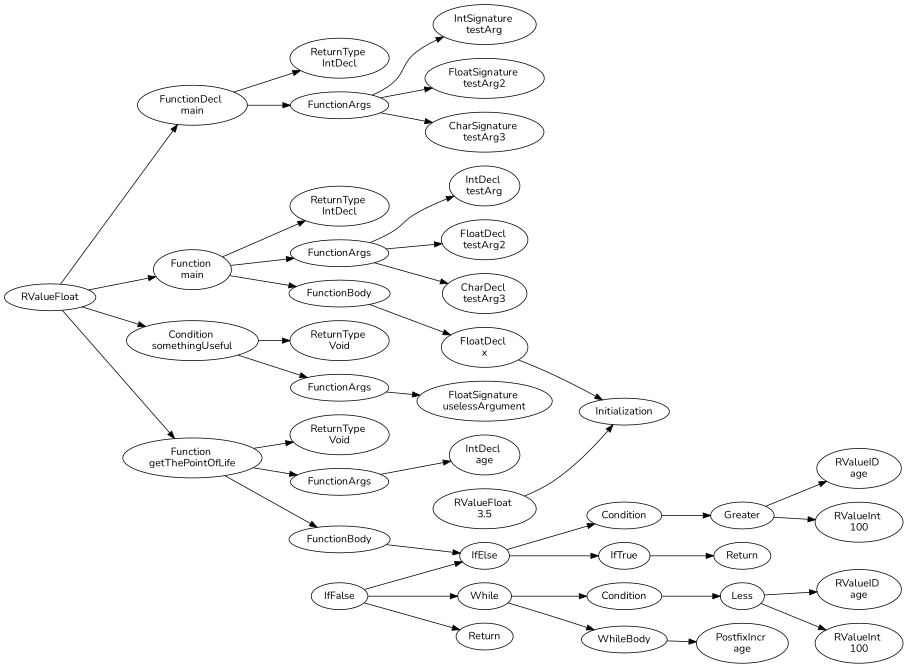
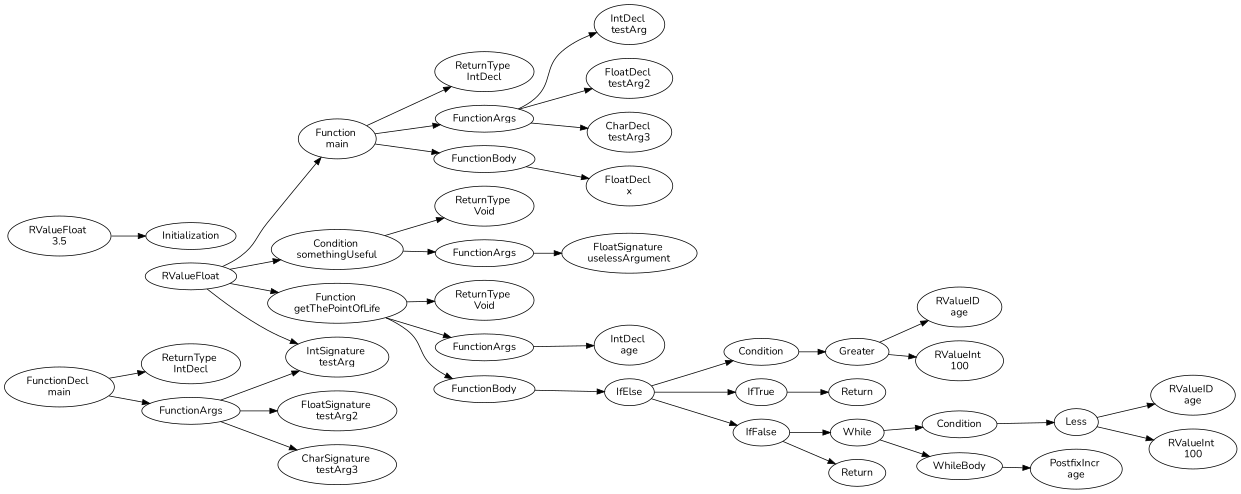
(117, 207) -> (247, 318)
(558, 377) -> none
(410, 577) -> (691, 411)
